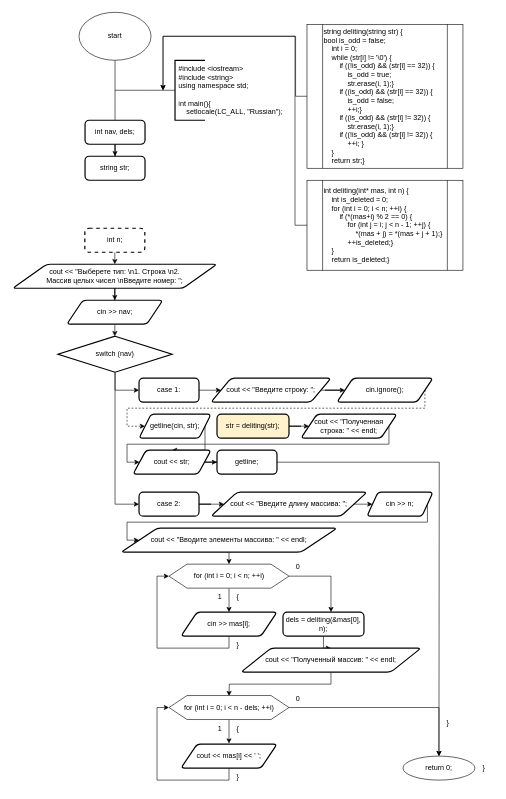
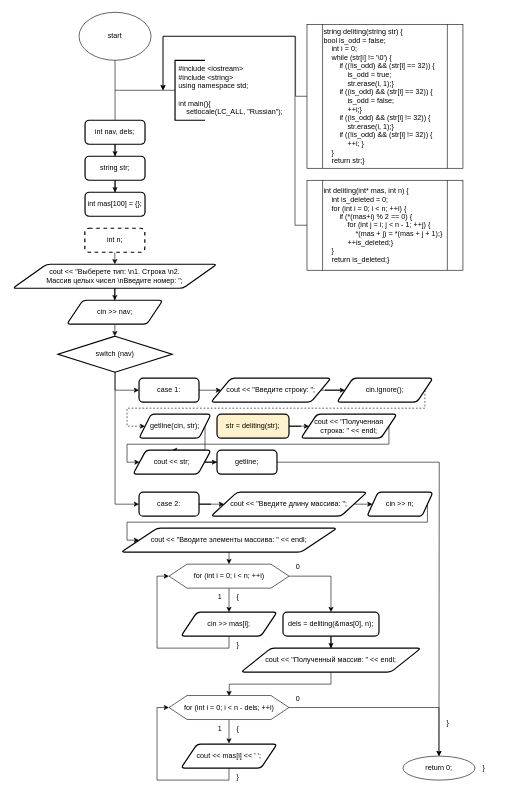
none -> (115, 188)
none -> (115, 204)
(323, 624) -> (331, 624)
